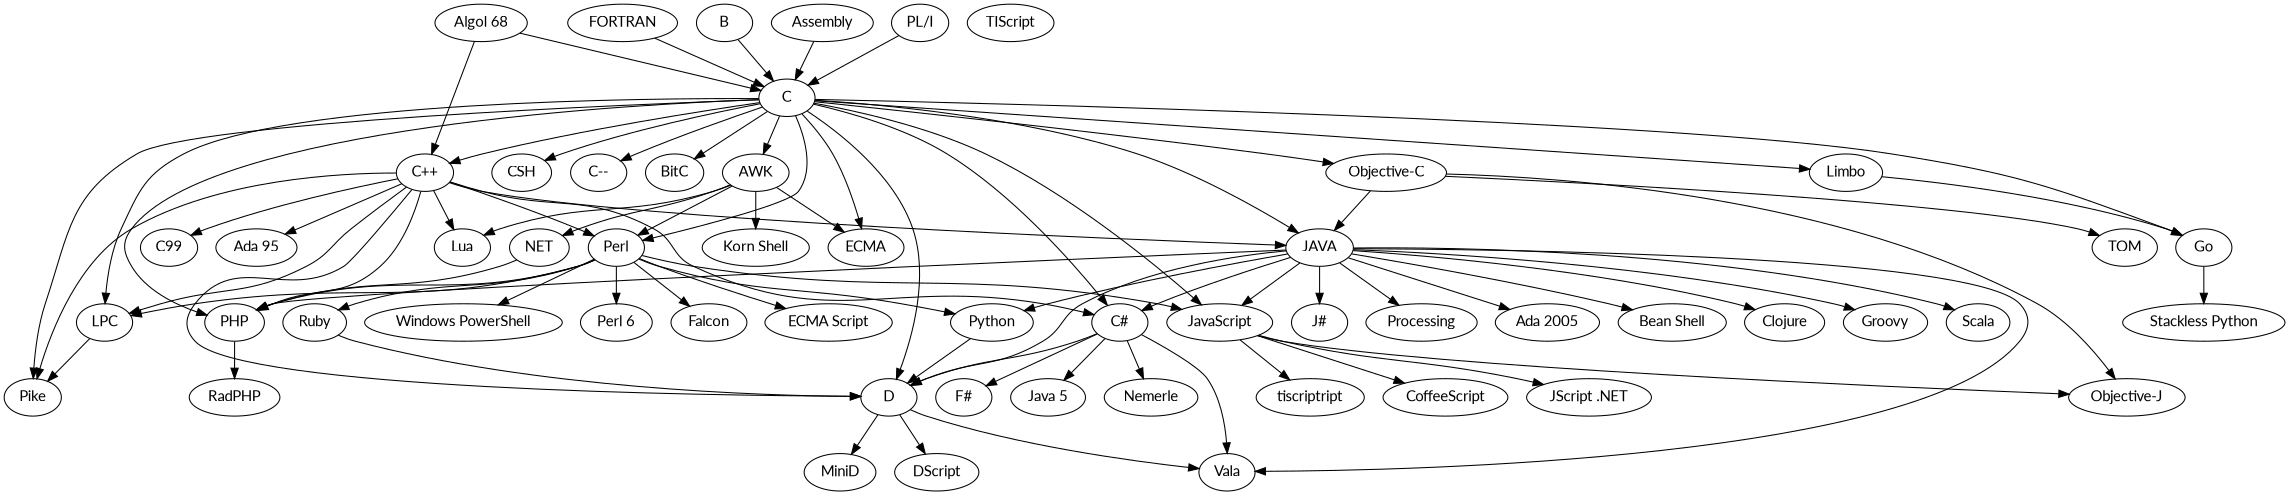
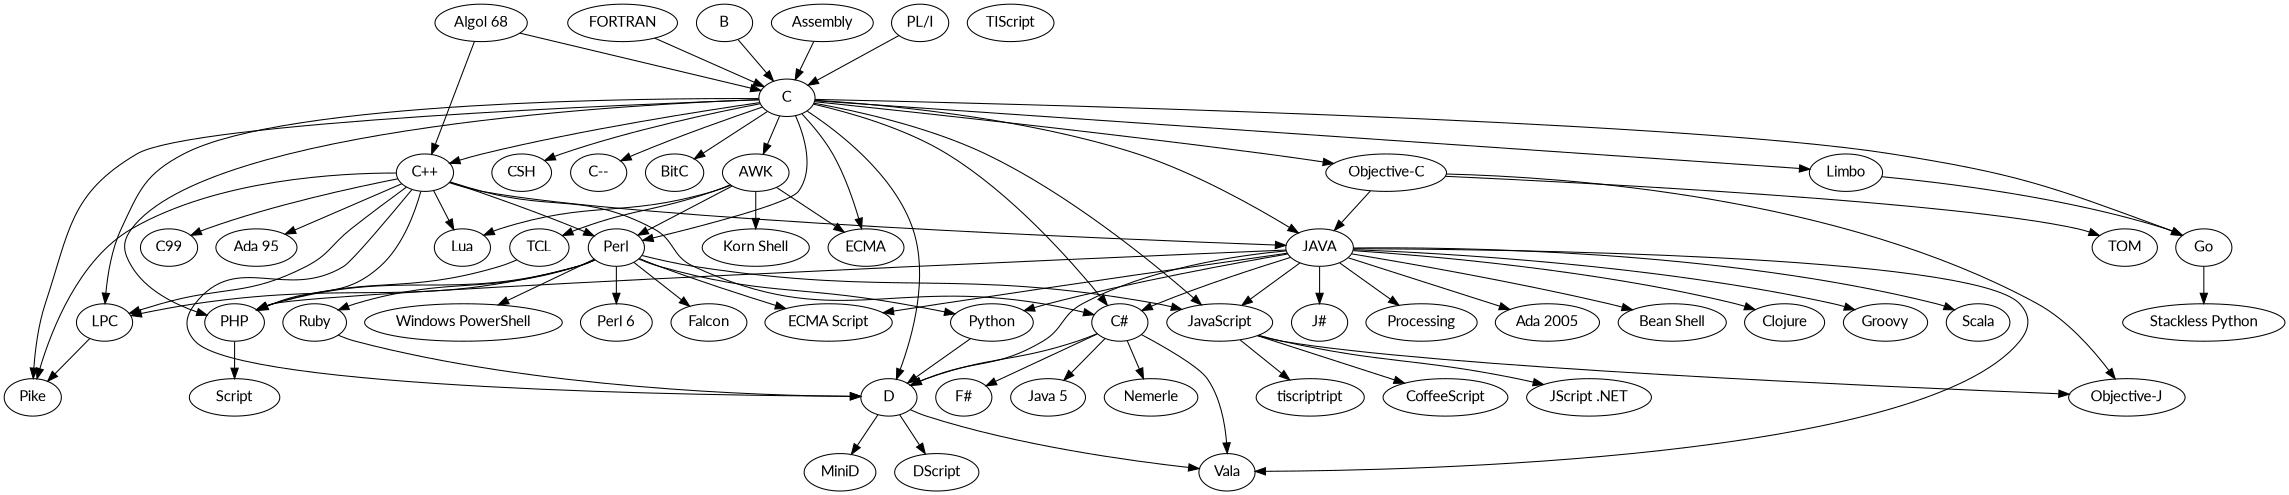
(539, 248) -> (539, 248)
none -> (1100, 280)
(235, 397) -> (235, 397)
